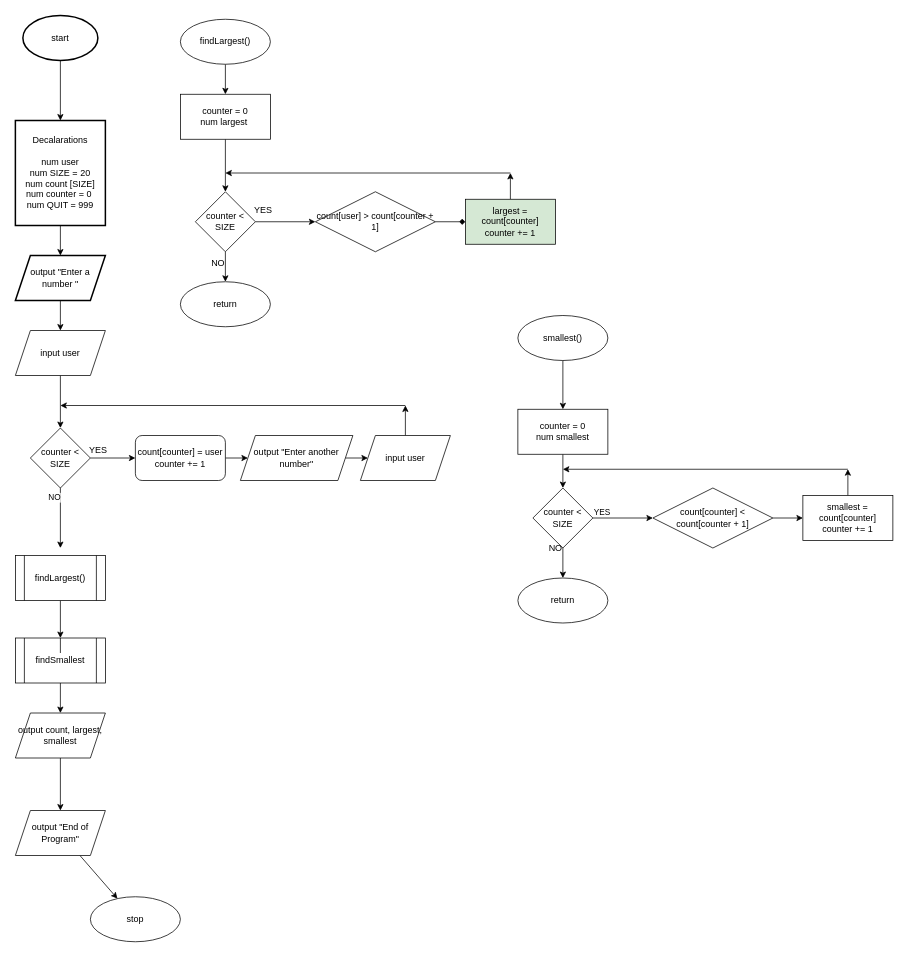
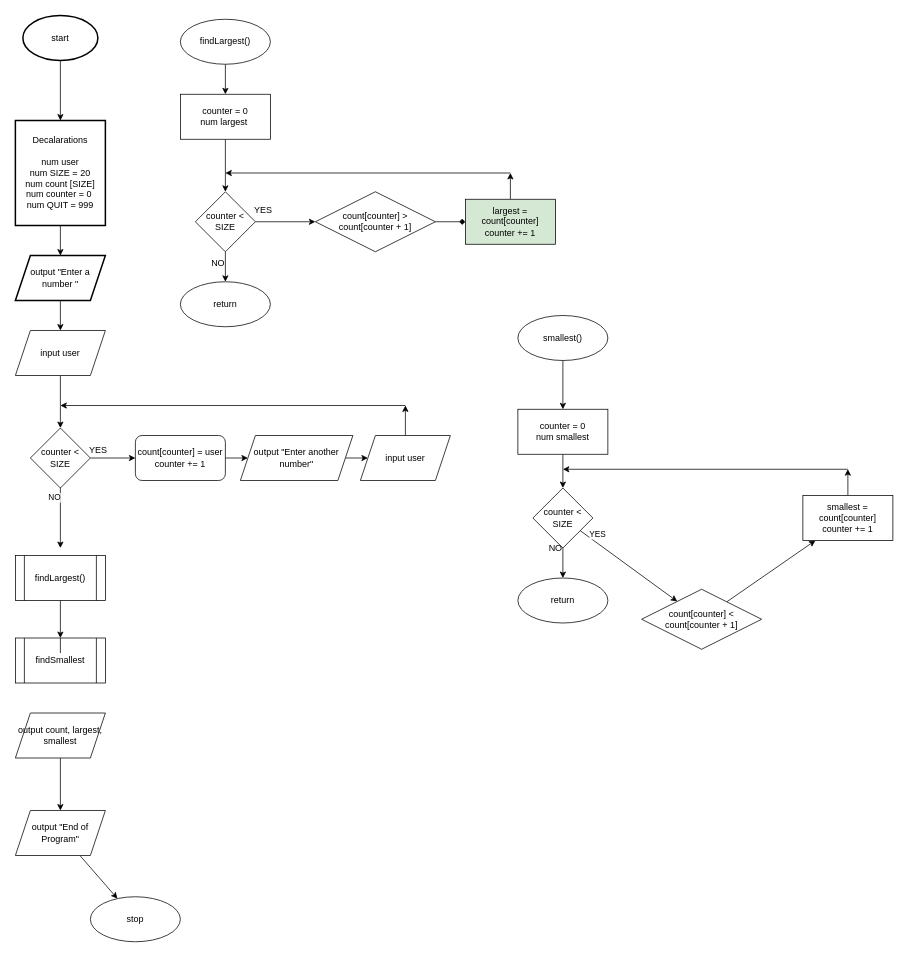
(375, 222) -> (375, 222)
(713, 518) -> (702, 619)
(60, 695) -> none
